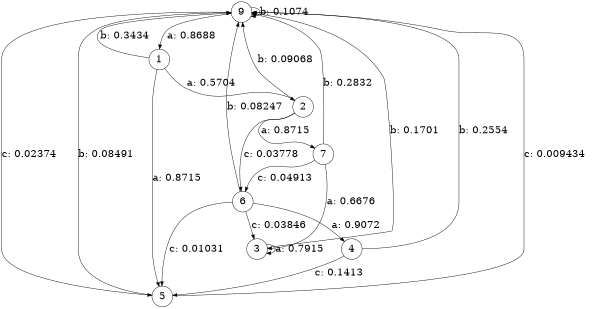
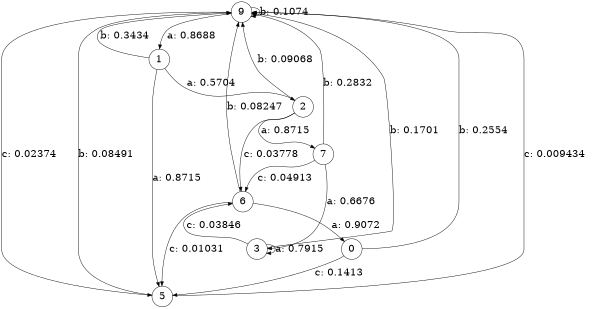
(249, 223) -> (189, 232)
(352, 249) -> (352, 249)
